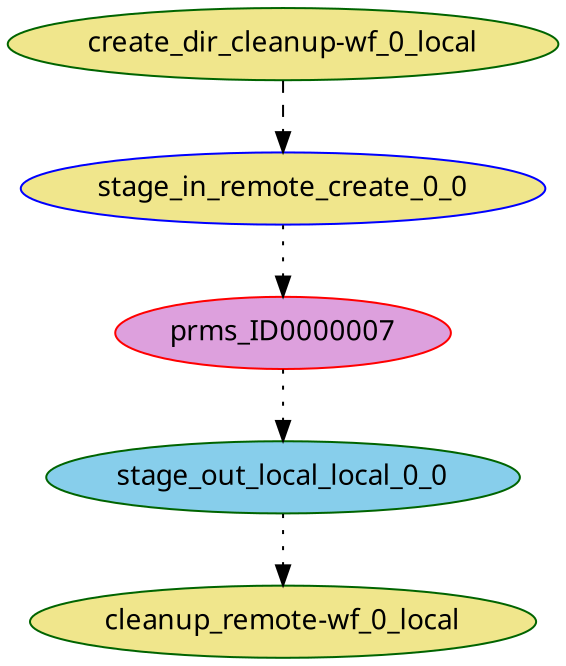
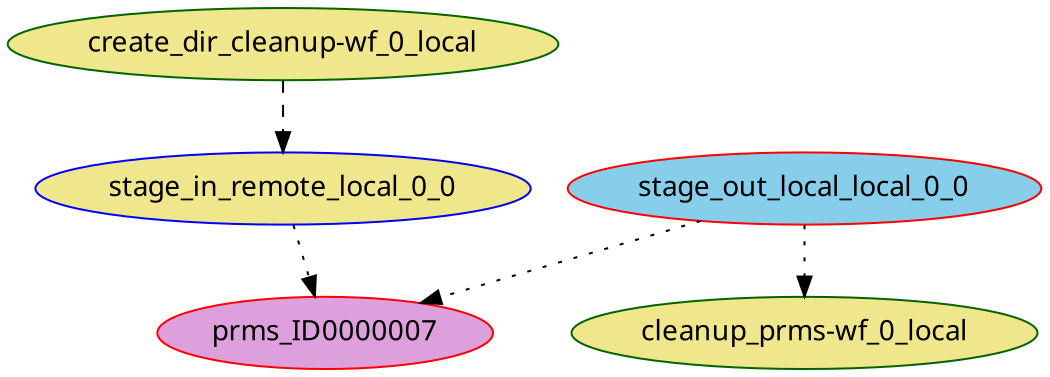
(283, 189) -> (283, 189)
(283, 395) -> (570, 259)
(283, 477) -> (805, 189)
(283, 622) -> (805, 333)
